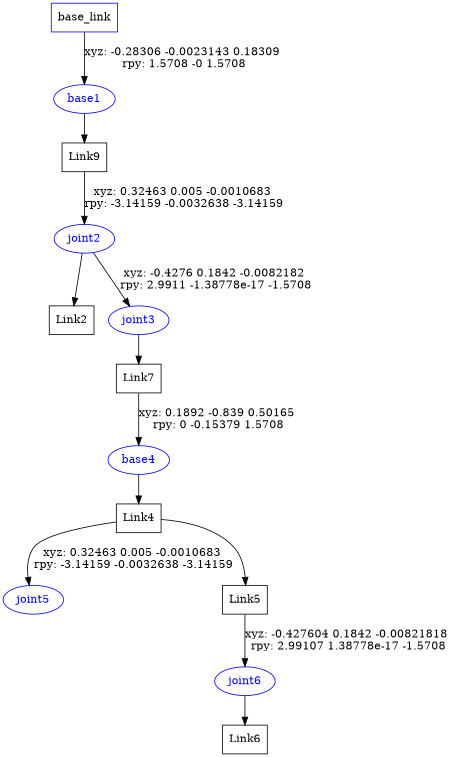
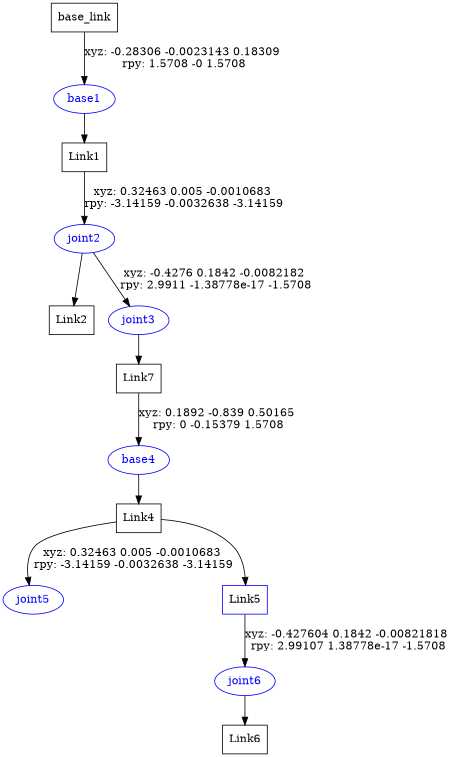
(84, 18) -> (84, 18)
(84, 157) -> (84, 157)
(245, 600) -> (245, 600)
